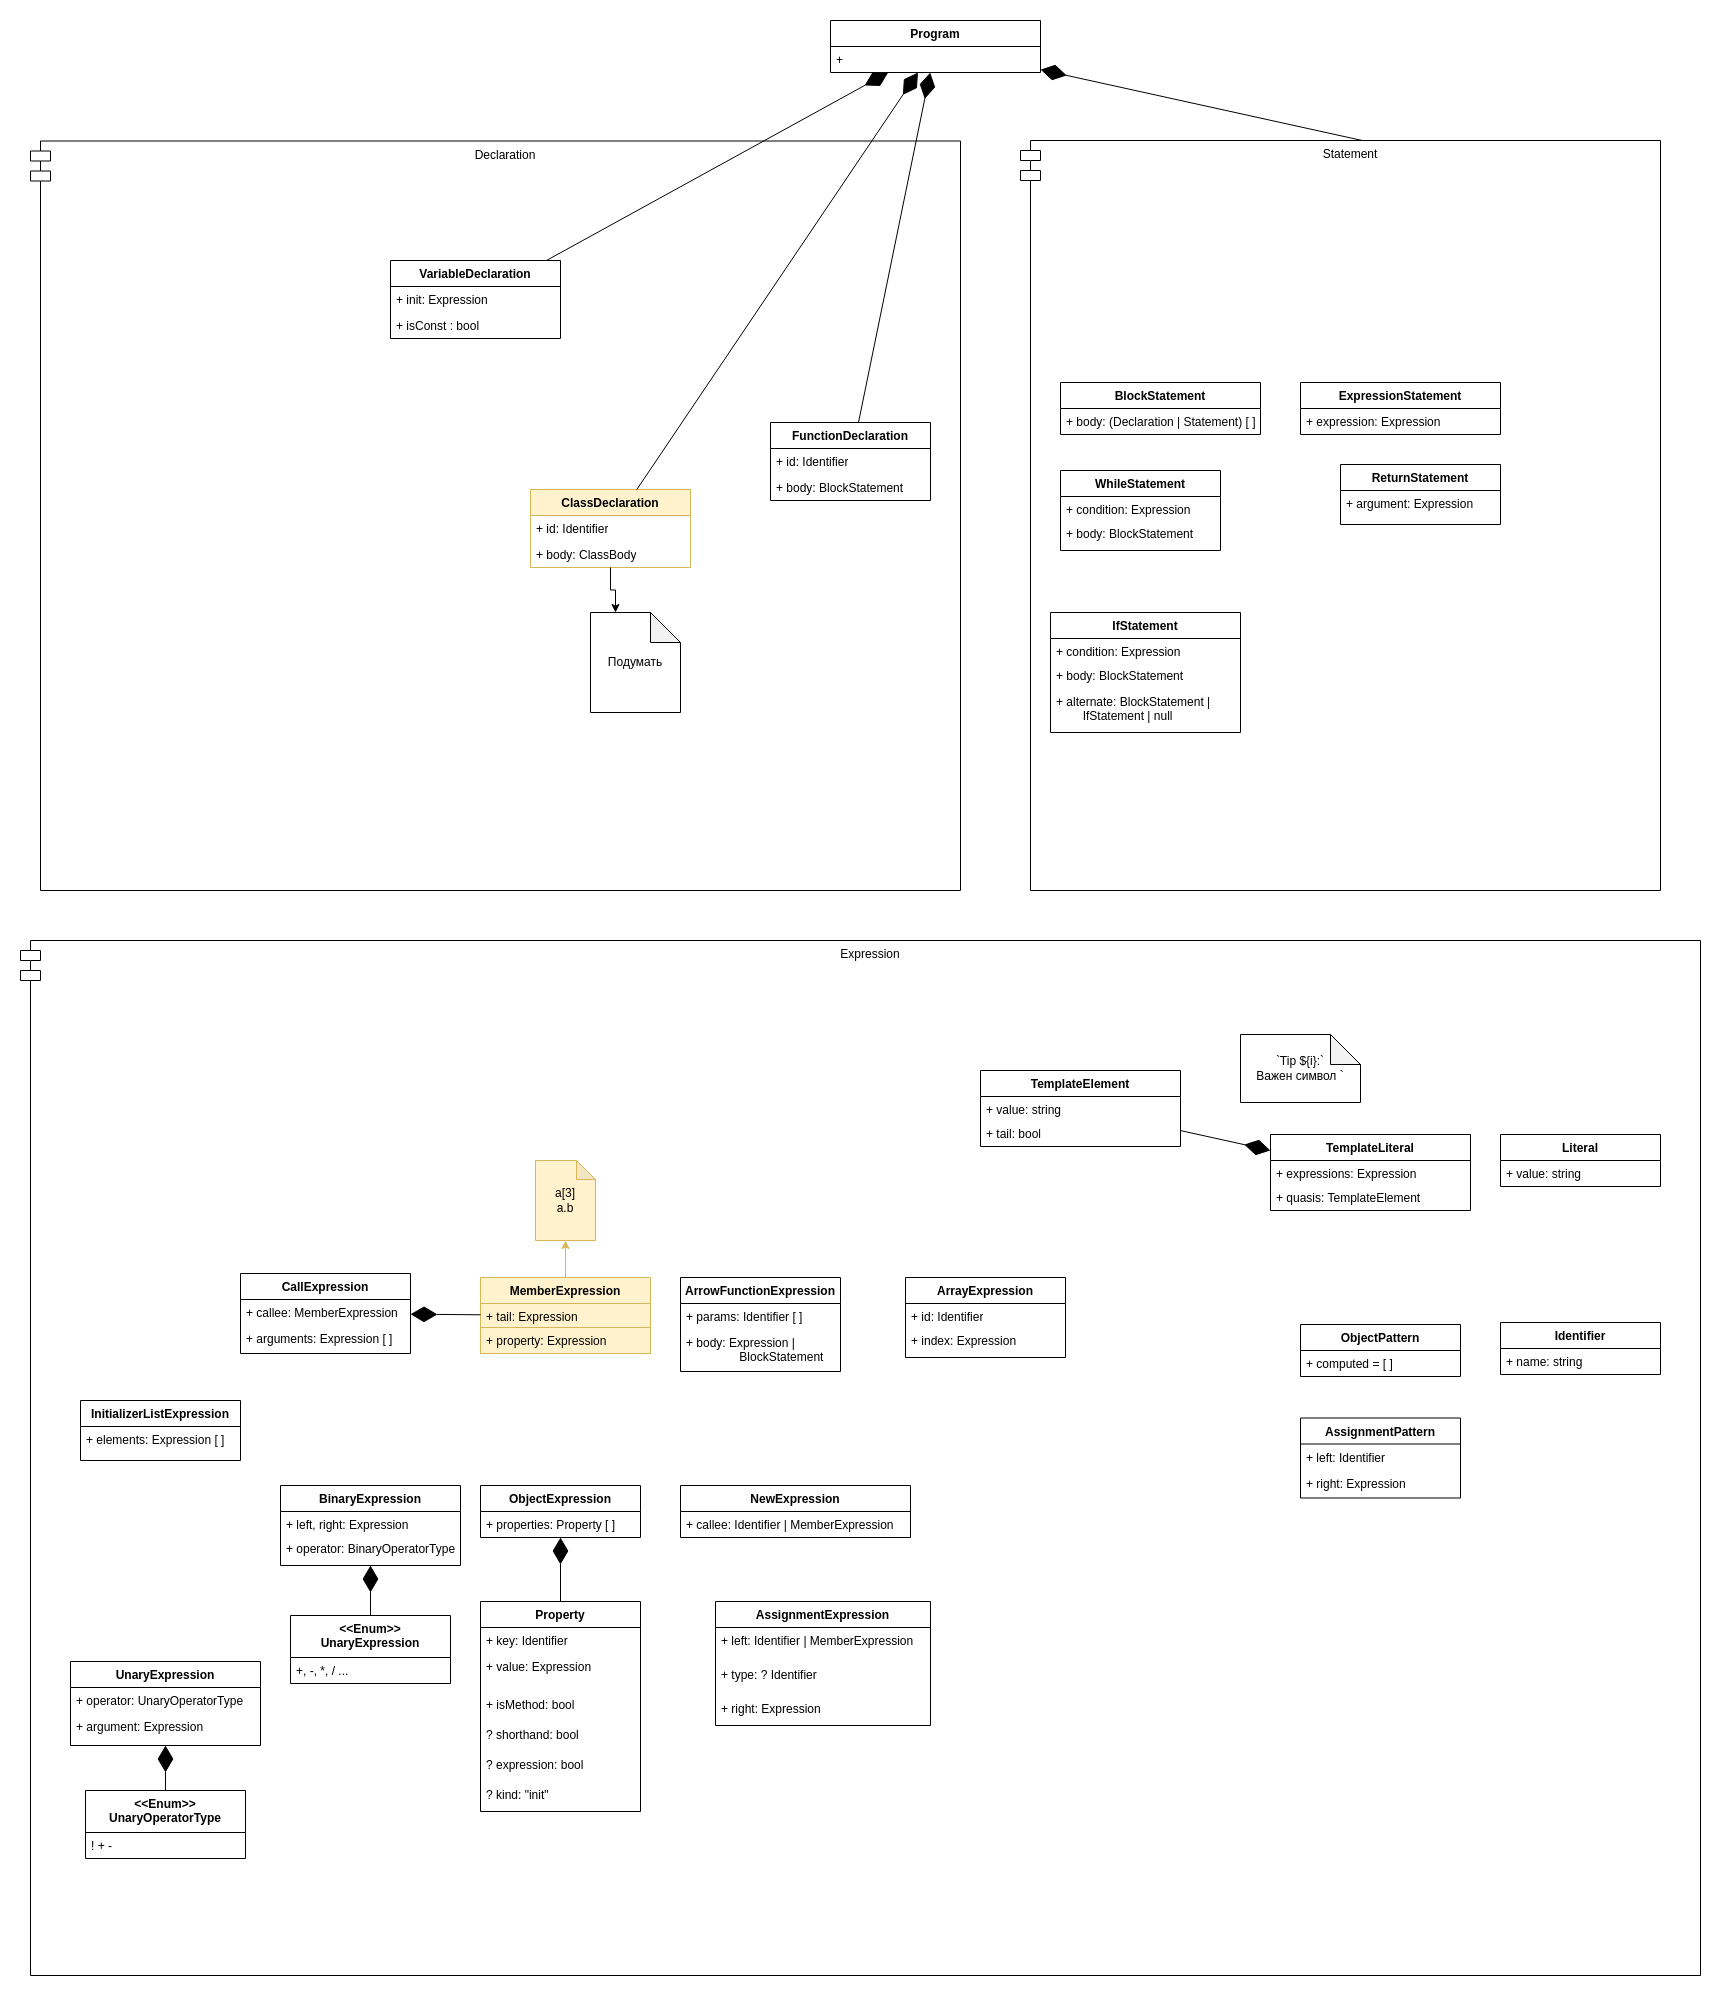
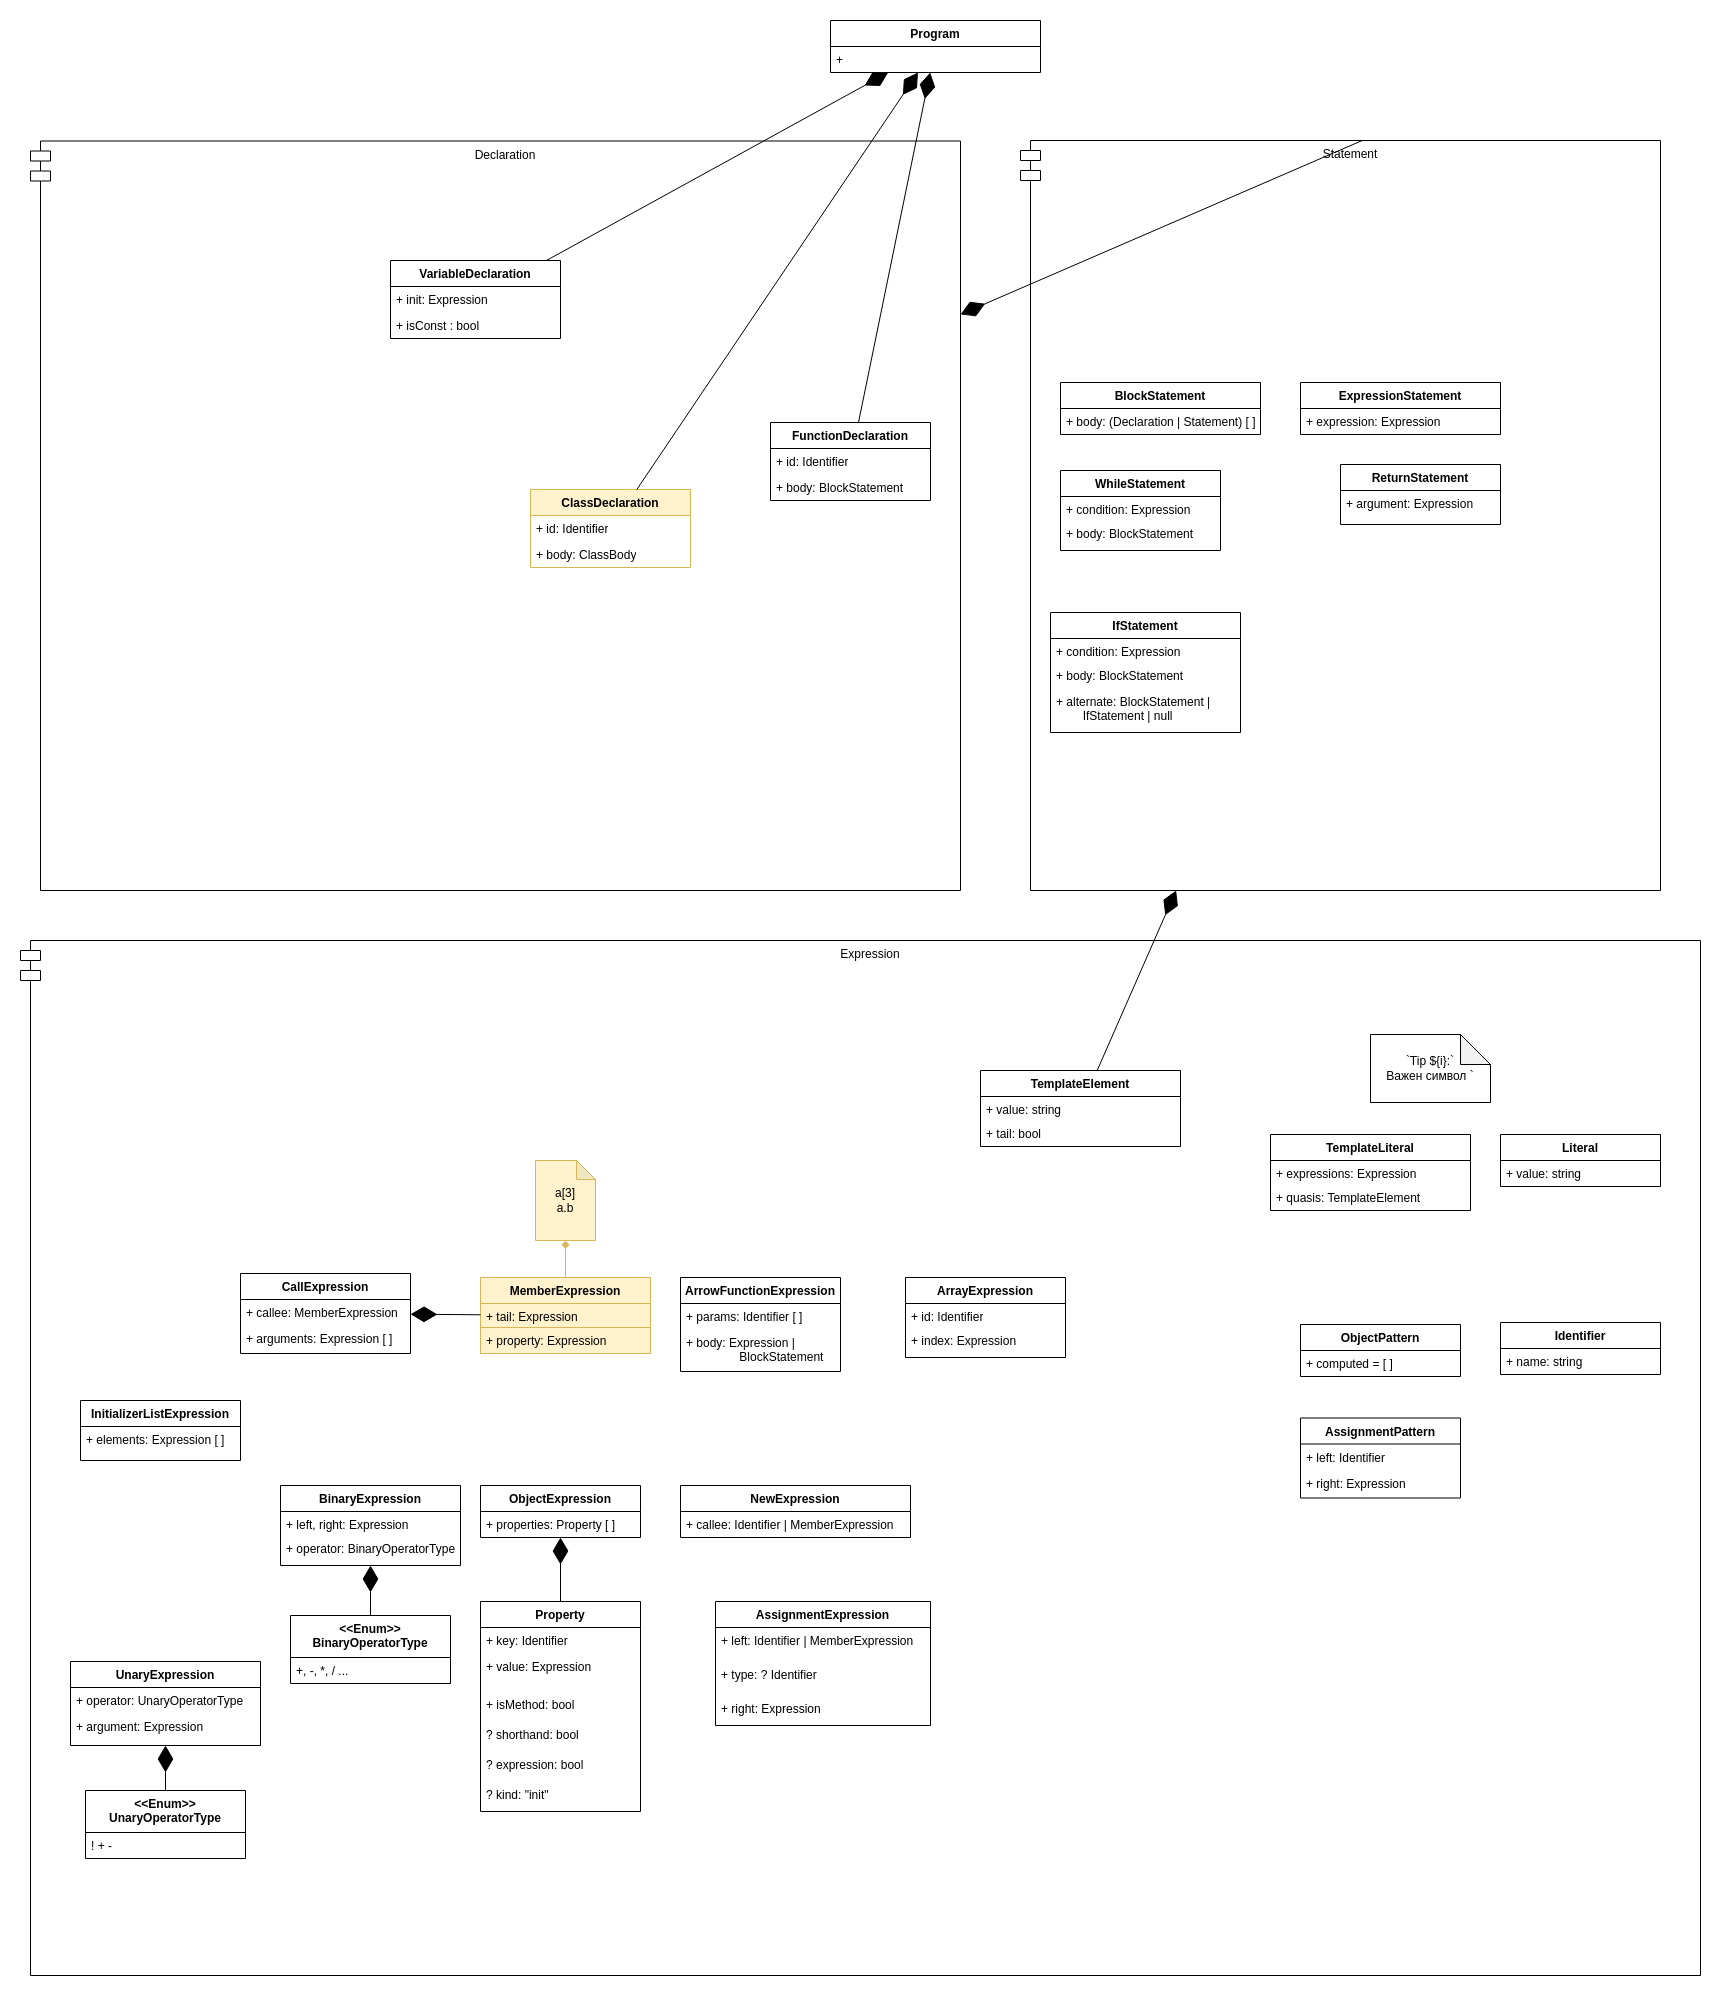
(1215, 108) -> (1174, 222)
(611, 590) -> none
(636, 663) -> none
(1301, 1069) -> (1431, 1069)
(1214, 1138) -> (1131, 992)
(566, 1249) -> (566, 1249)
(371, 1637) -> (371, 1637)
